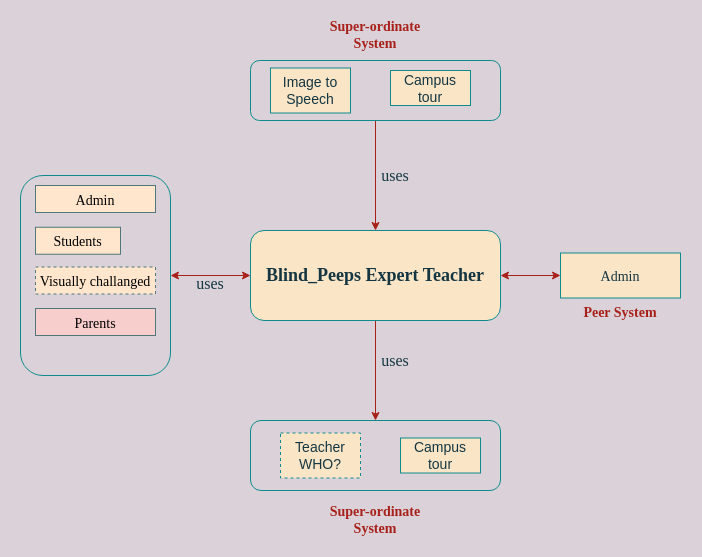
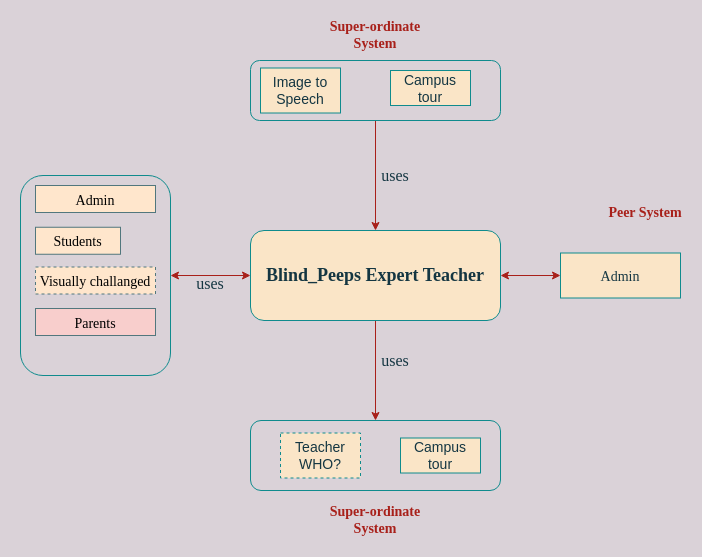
(311, 91) -> (301, 91)
(621, 313) -> (646, 213)
